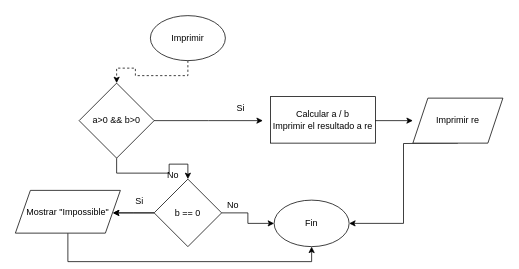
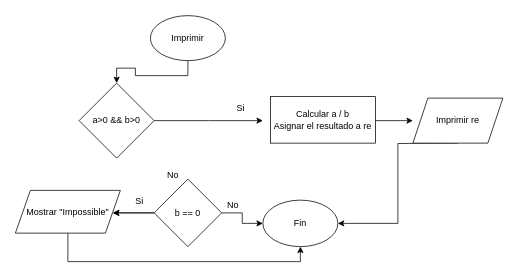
(152, 75) -> (152, 75)
(323, 120) -> (323, 120)
(117, 166) -> none
(312, 223) -> (300, 223)
